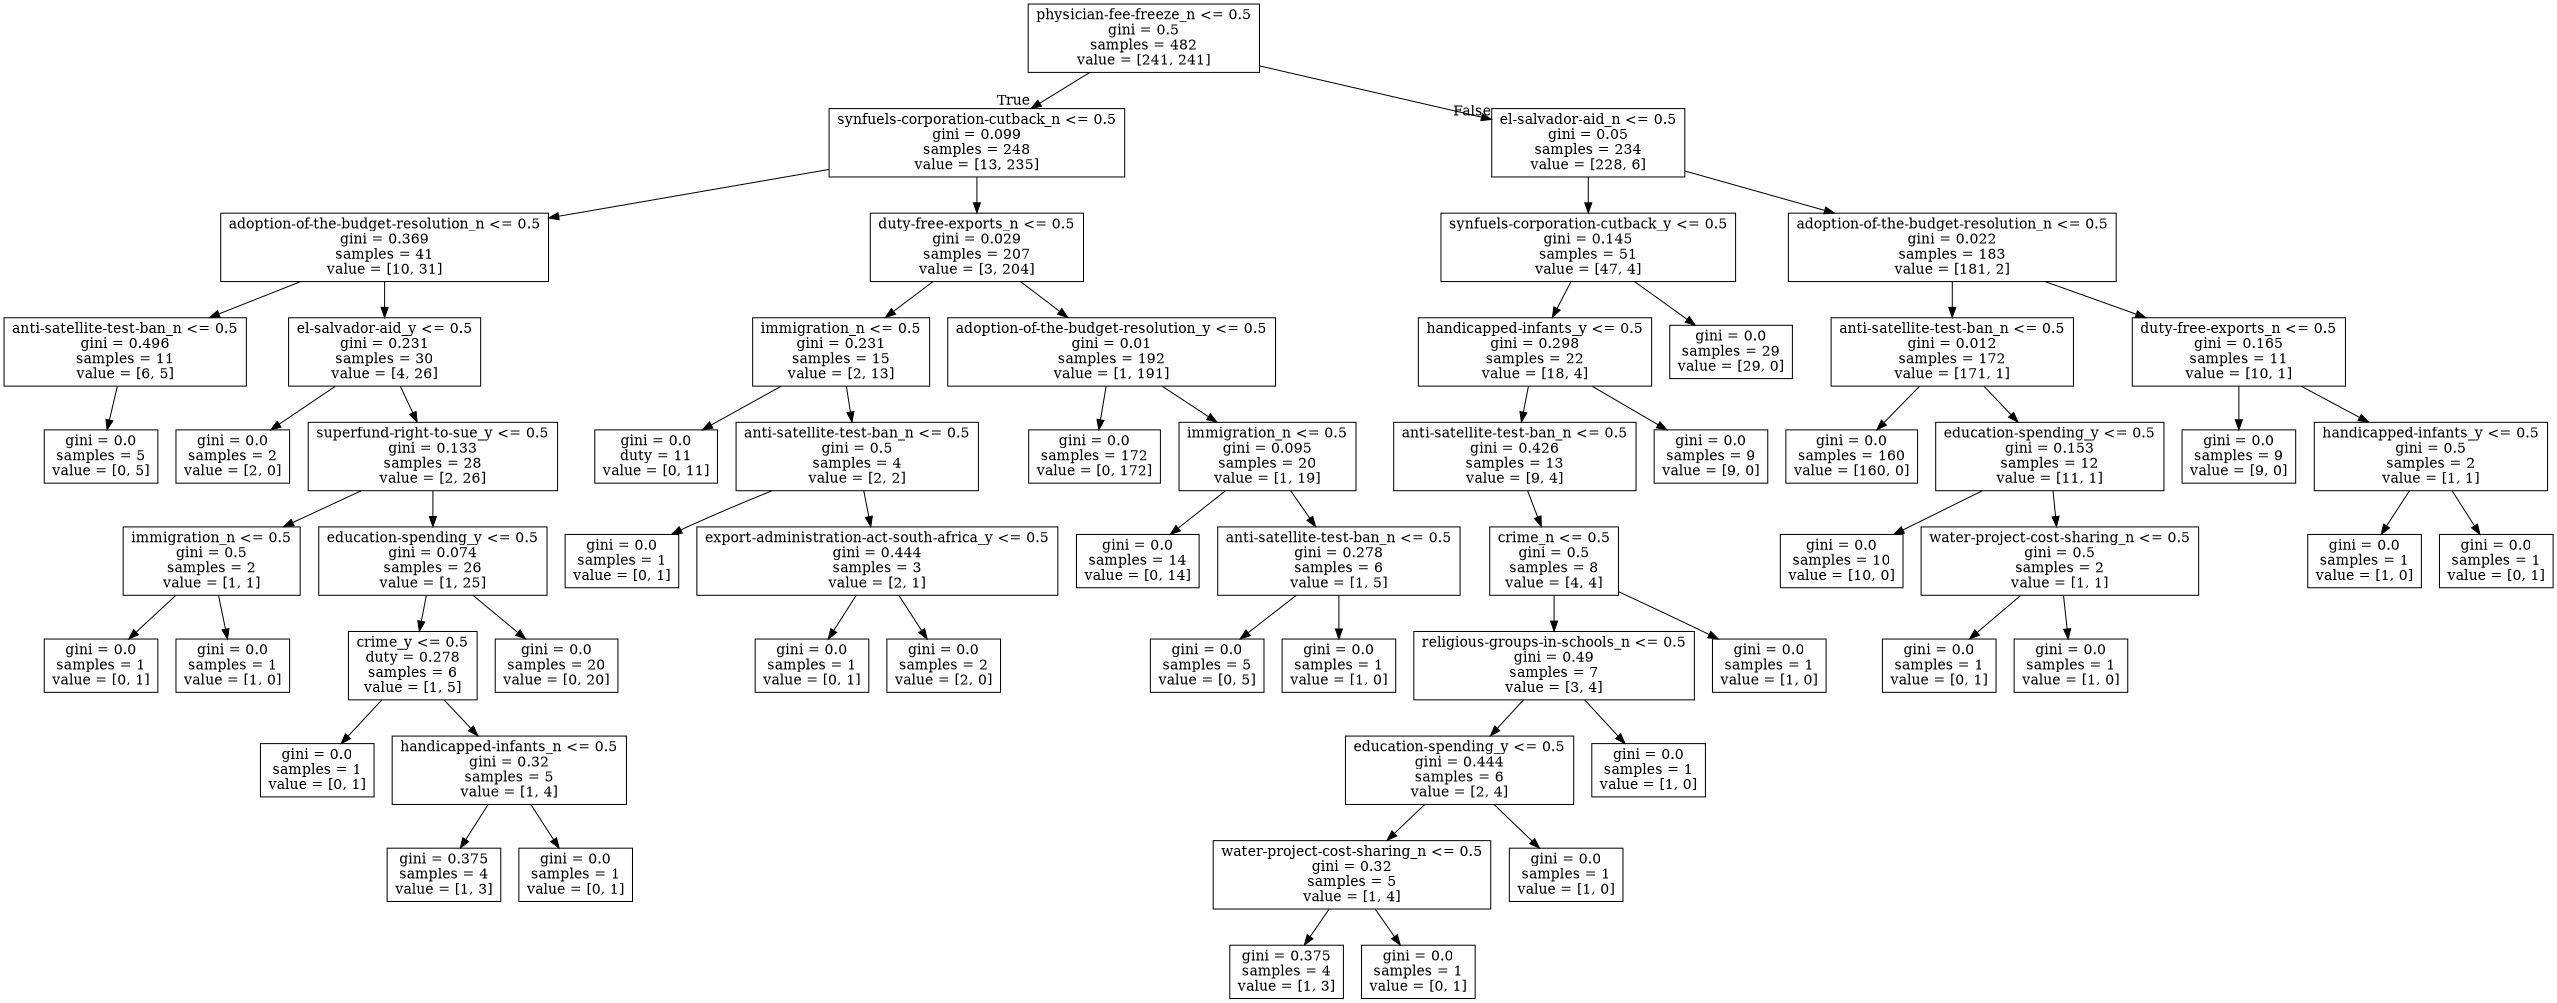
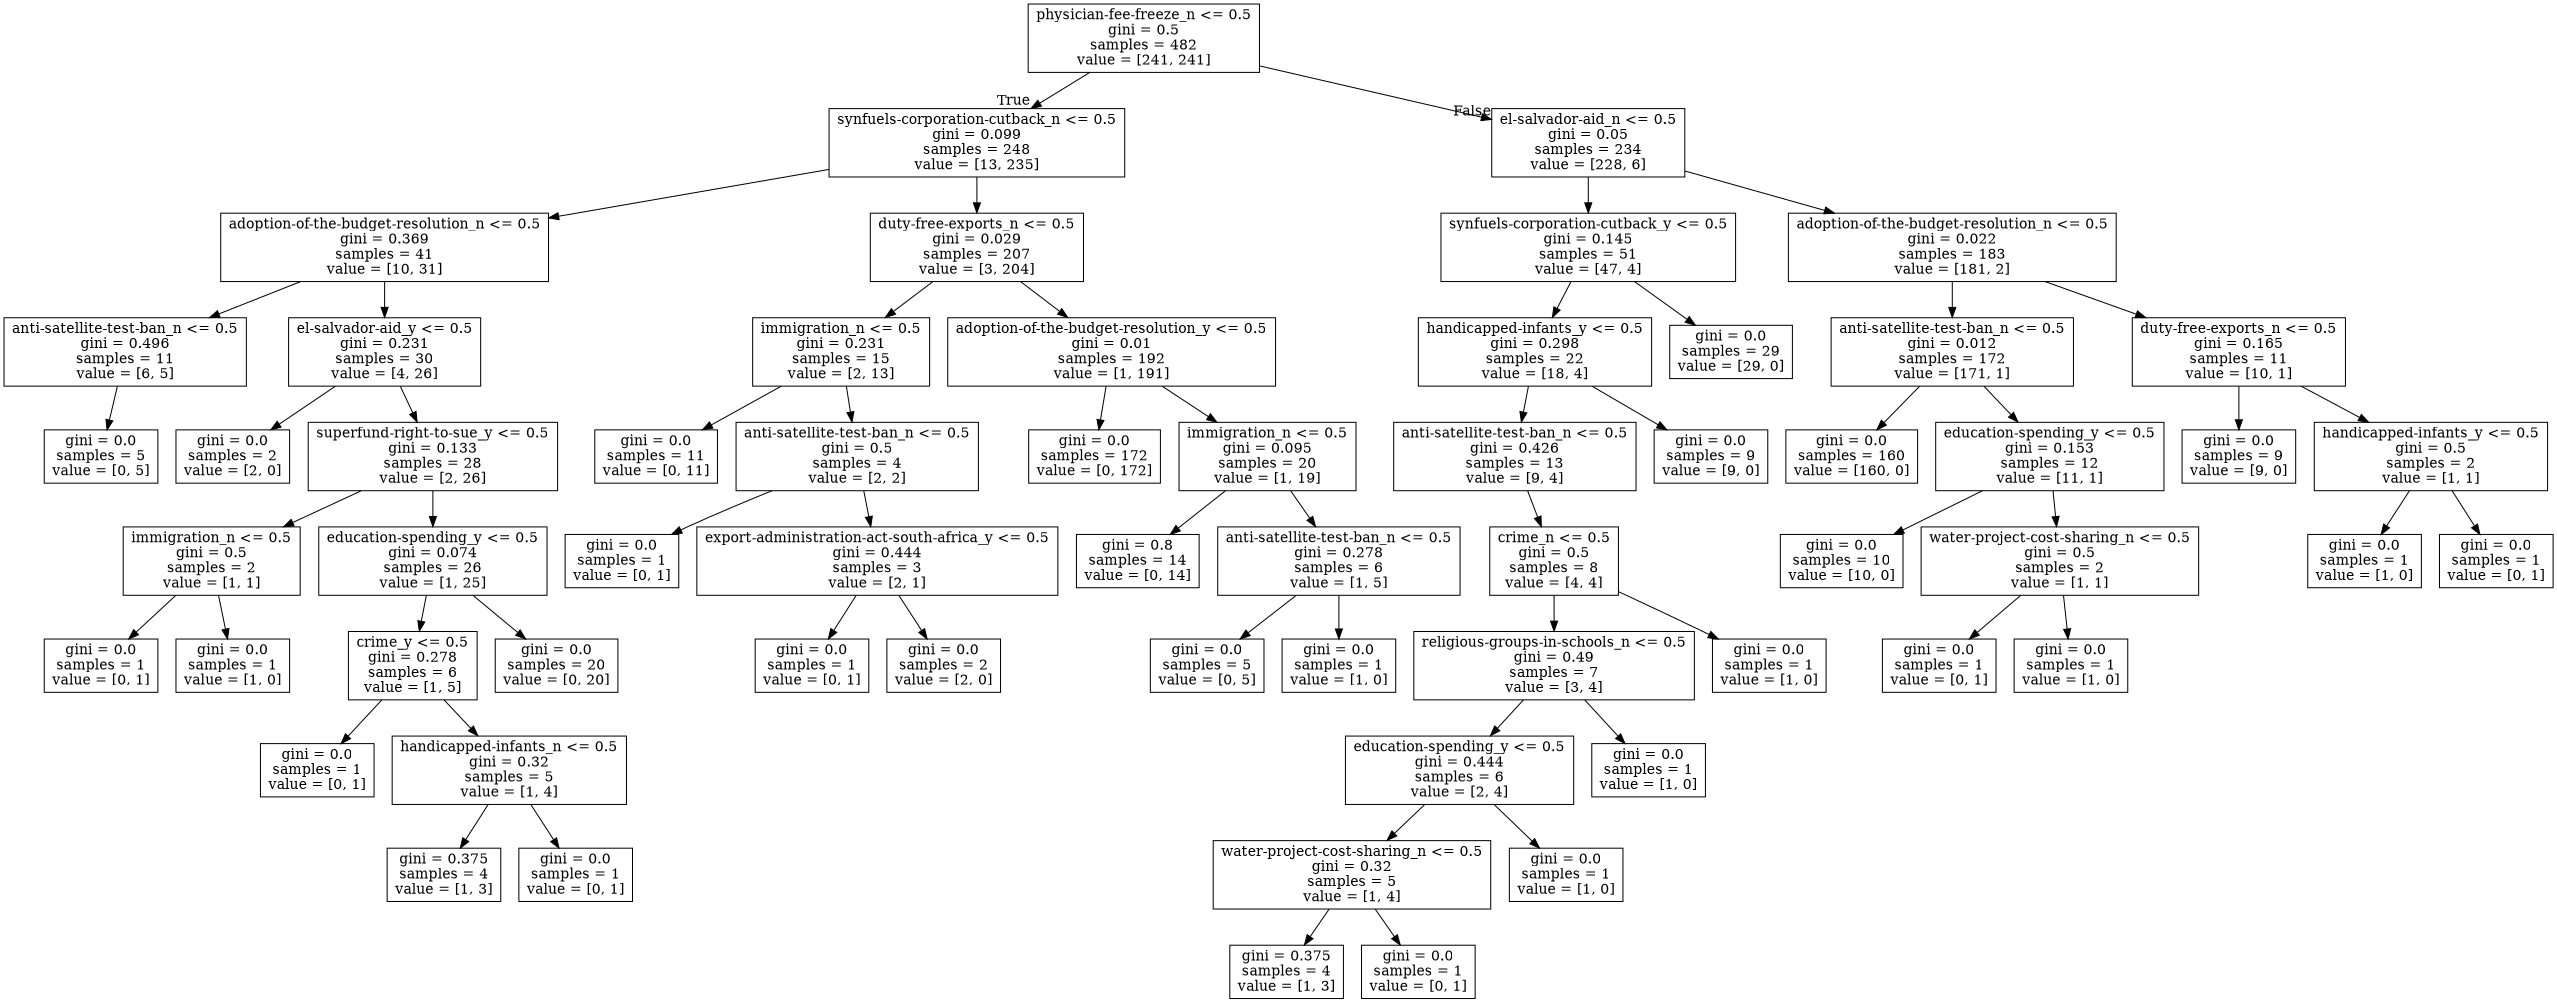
(656, 457) -> (656, 457)
(1138, 561) -> (1138, 561)
(413, 666) -> (413, 666)
